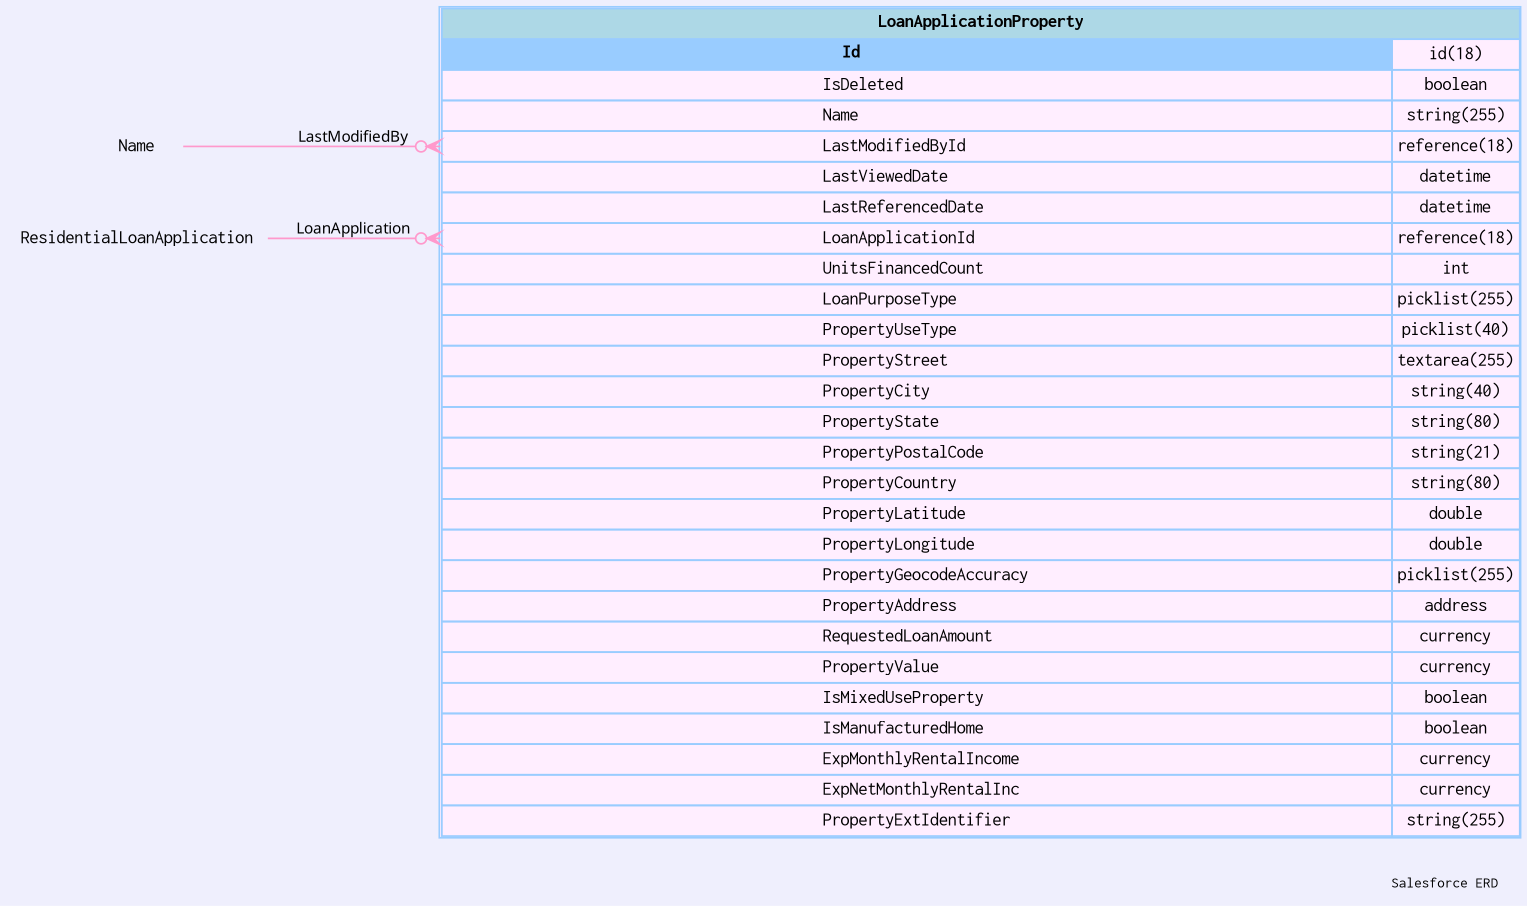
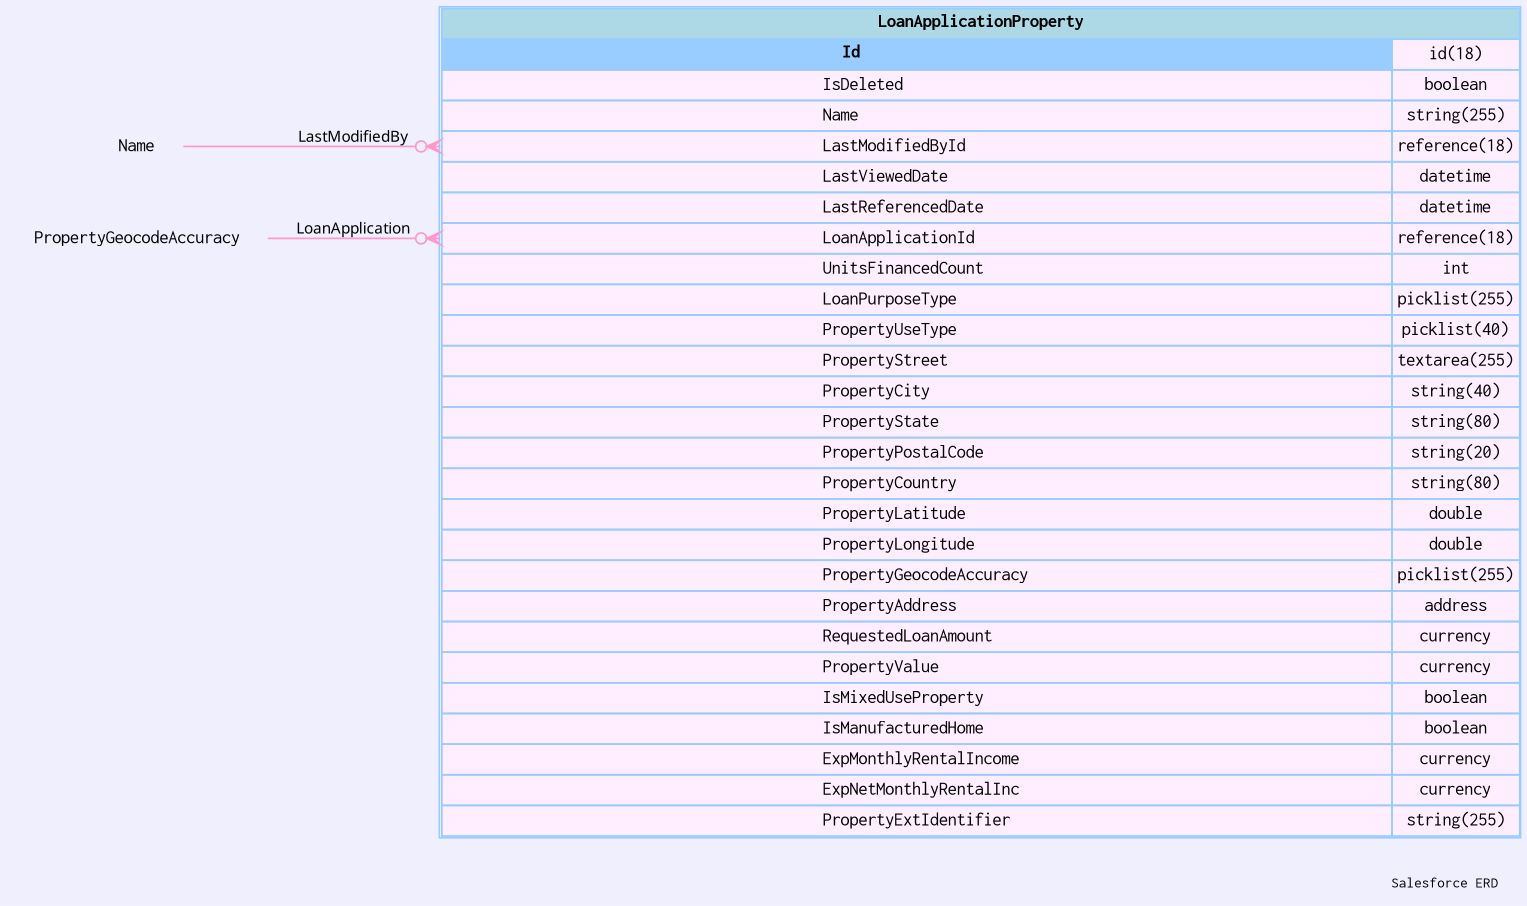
(137, 238) -> (137, 238)
(1456, 452) -> (1456, 452)
